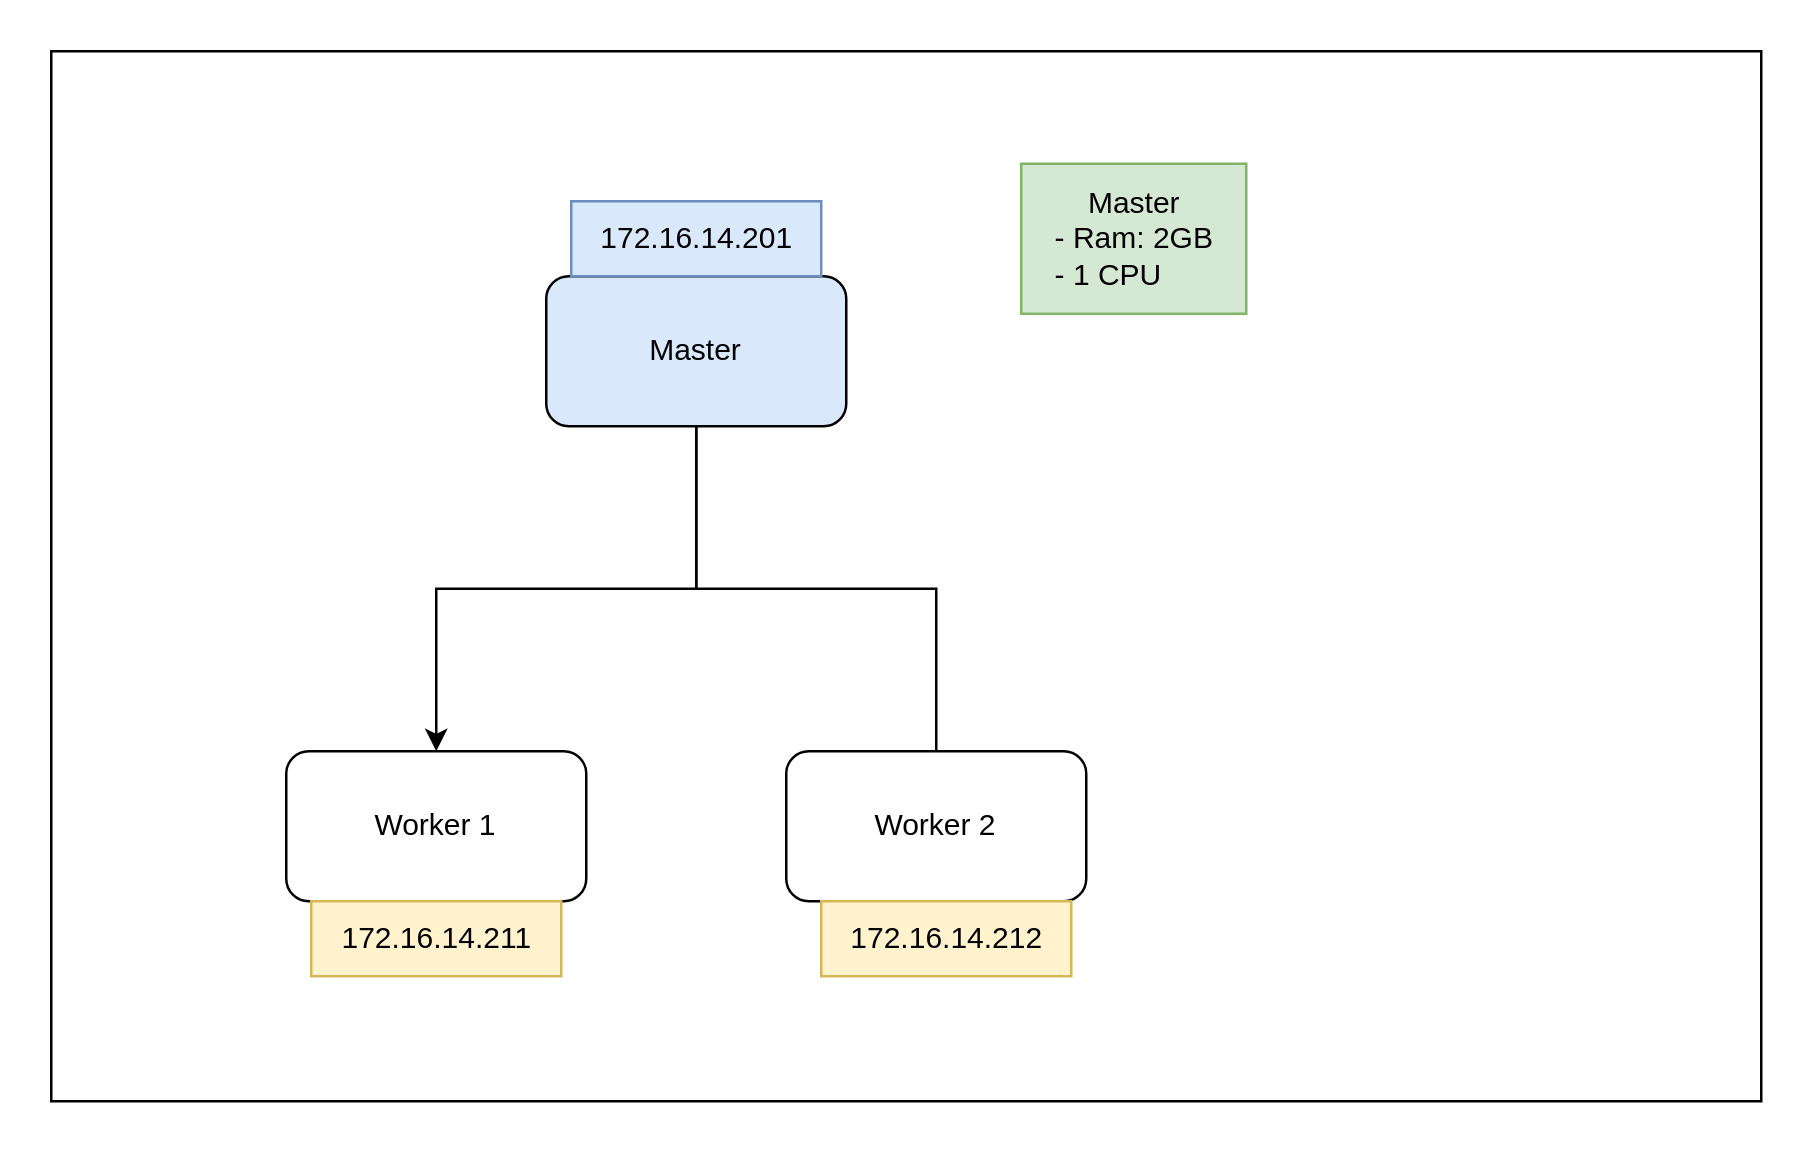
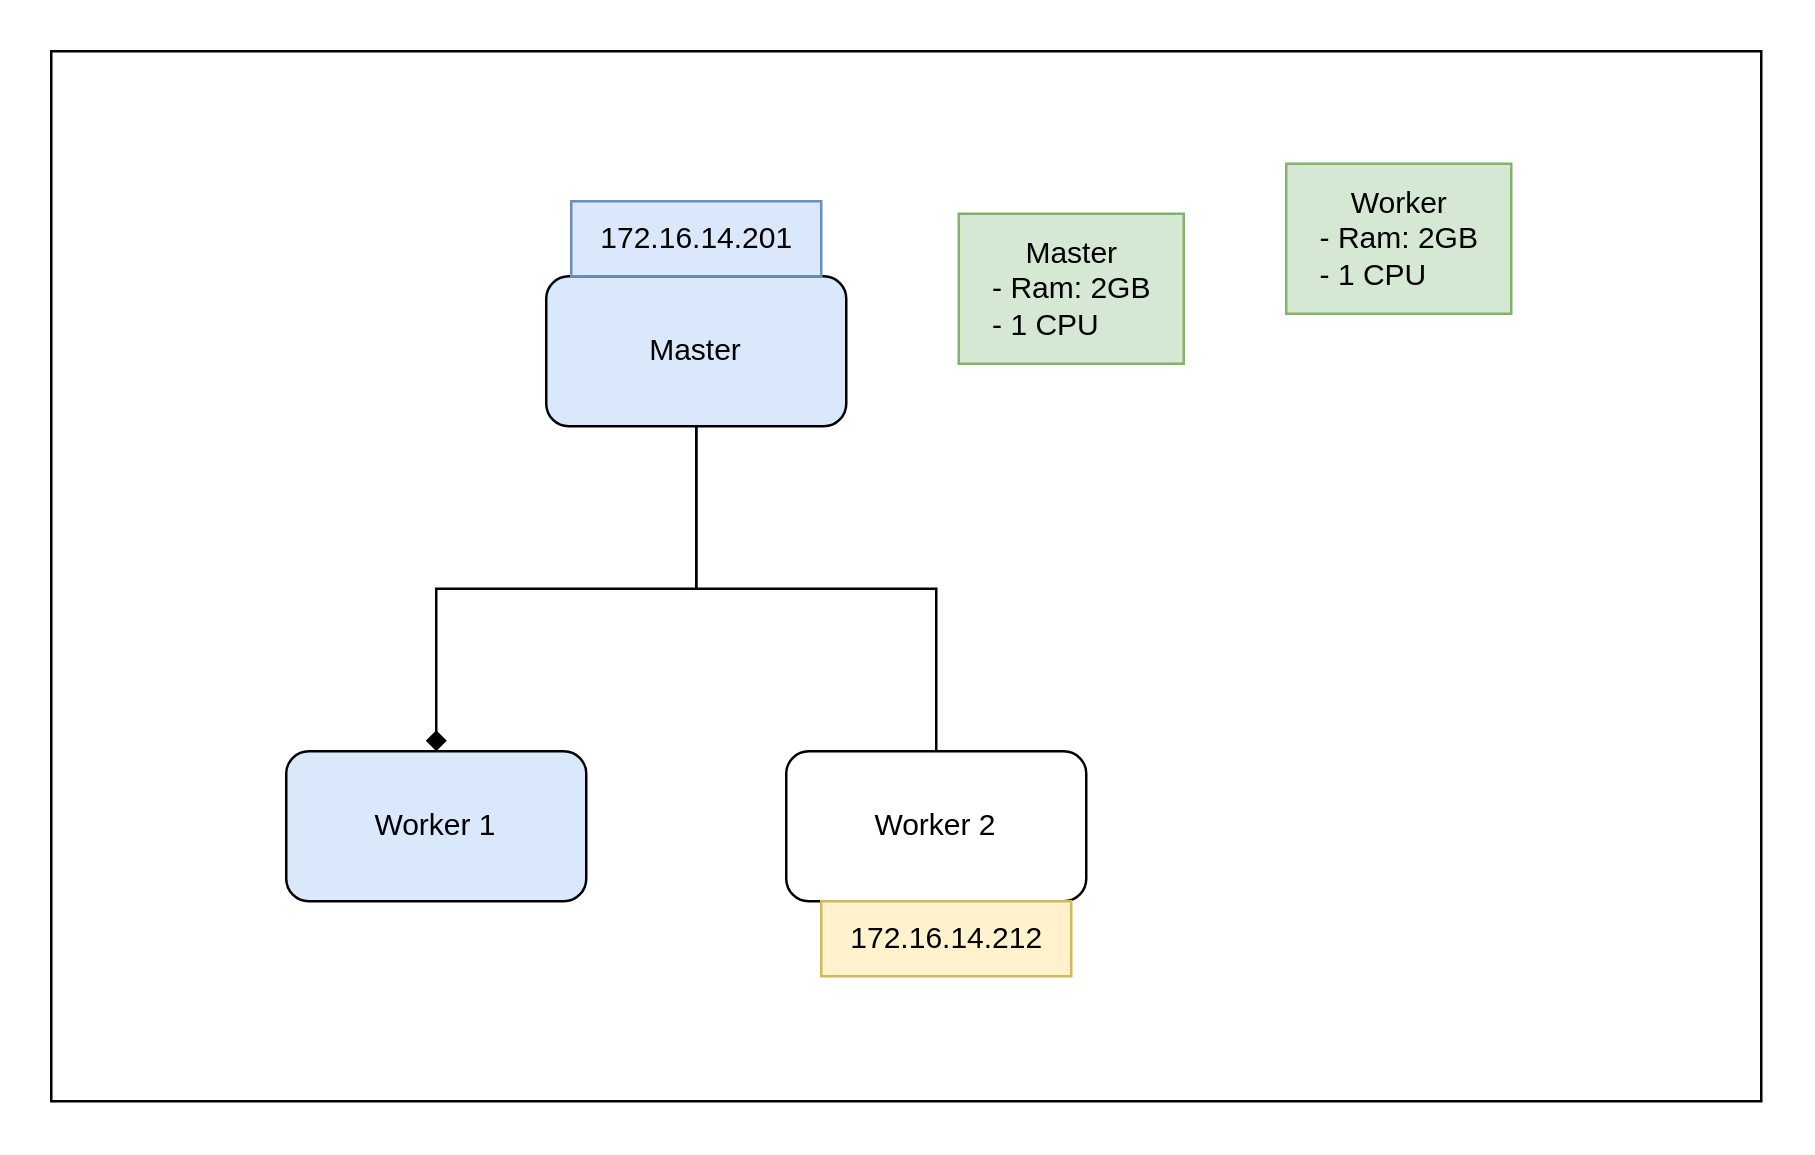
(1134, 239) -> (1071, 289)
none -> (1399, 239)
(436, 732) -> (436, 731)
(436, 826) -> (436, 826)
(436, 939) -> none
